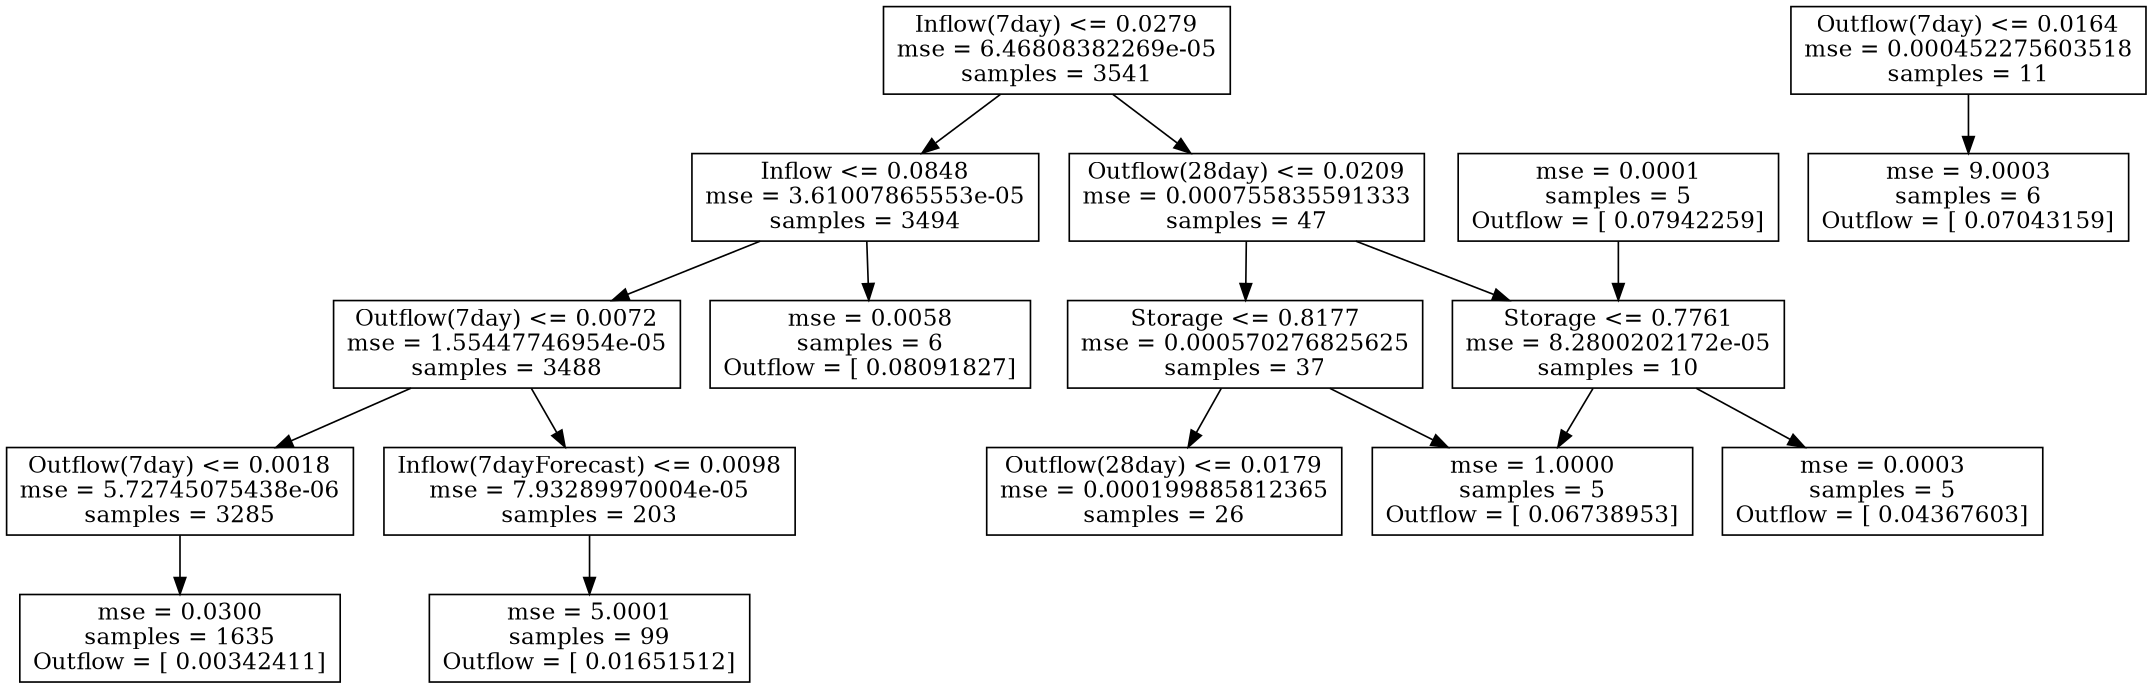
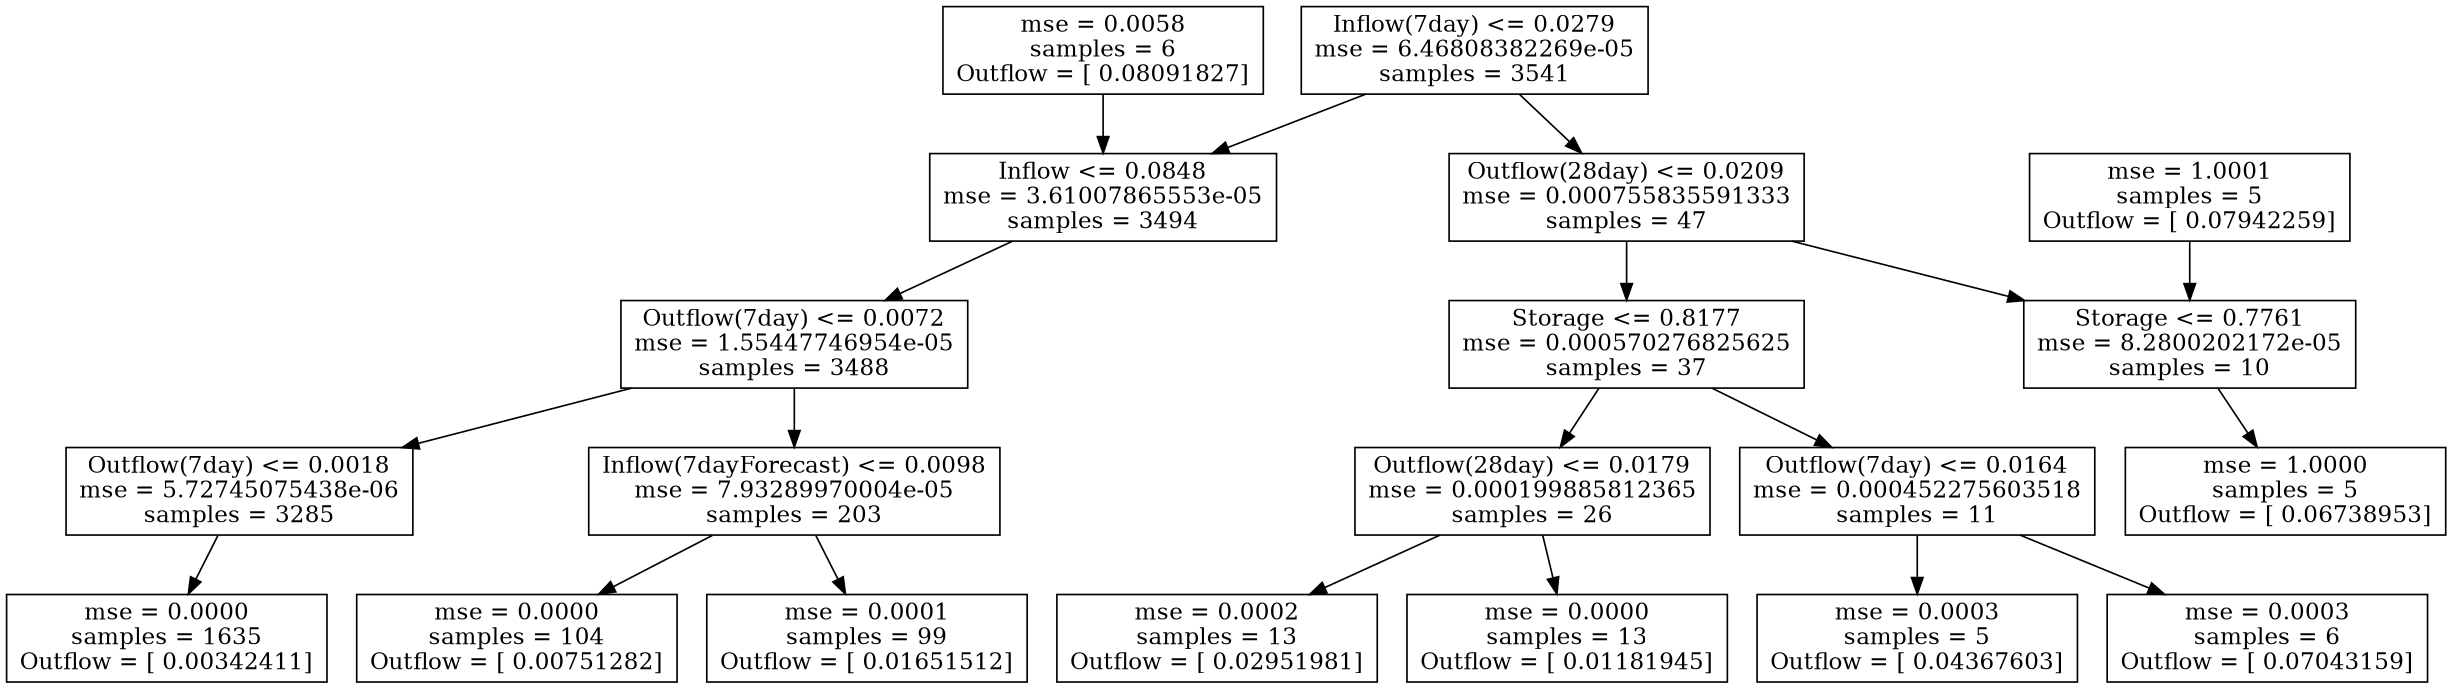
(1618, 197) -> (2190, 197)
(1968, 197) -> (2267, 638)
(868, 262) -> (1103, 115)
(1381, 414) -> (1765, 414)
(1743, 414) -> (1917, 556)
(180, 638) -> (167, 638)
none -> (517, 638)
(590, 638) -> (867, 638)
none -> (1217, 638)
none -> (1567, 638)
